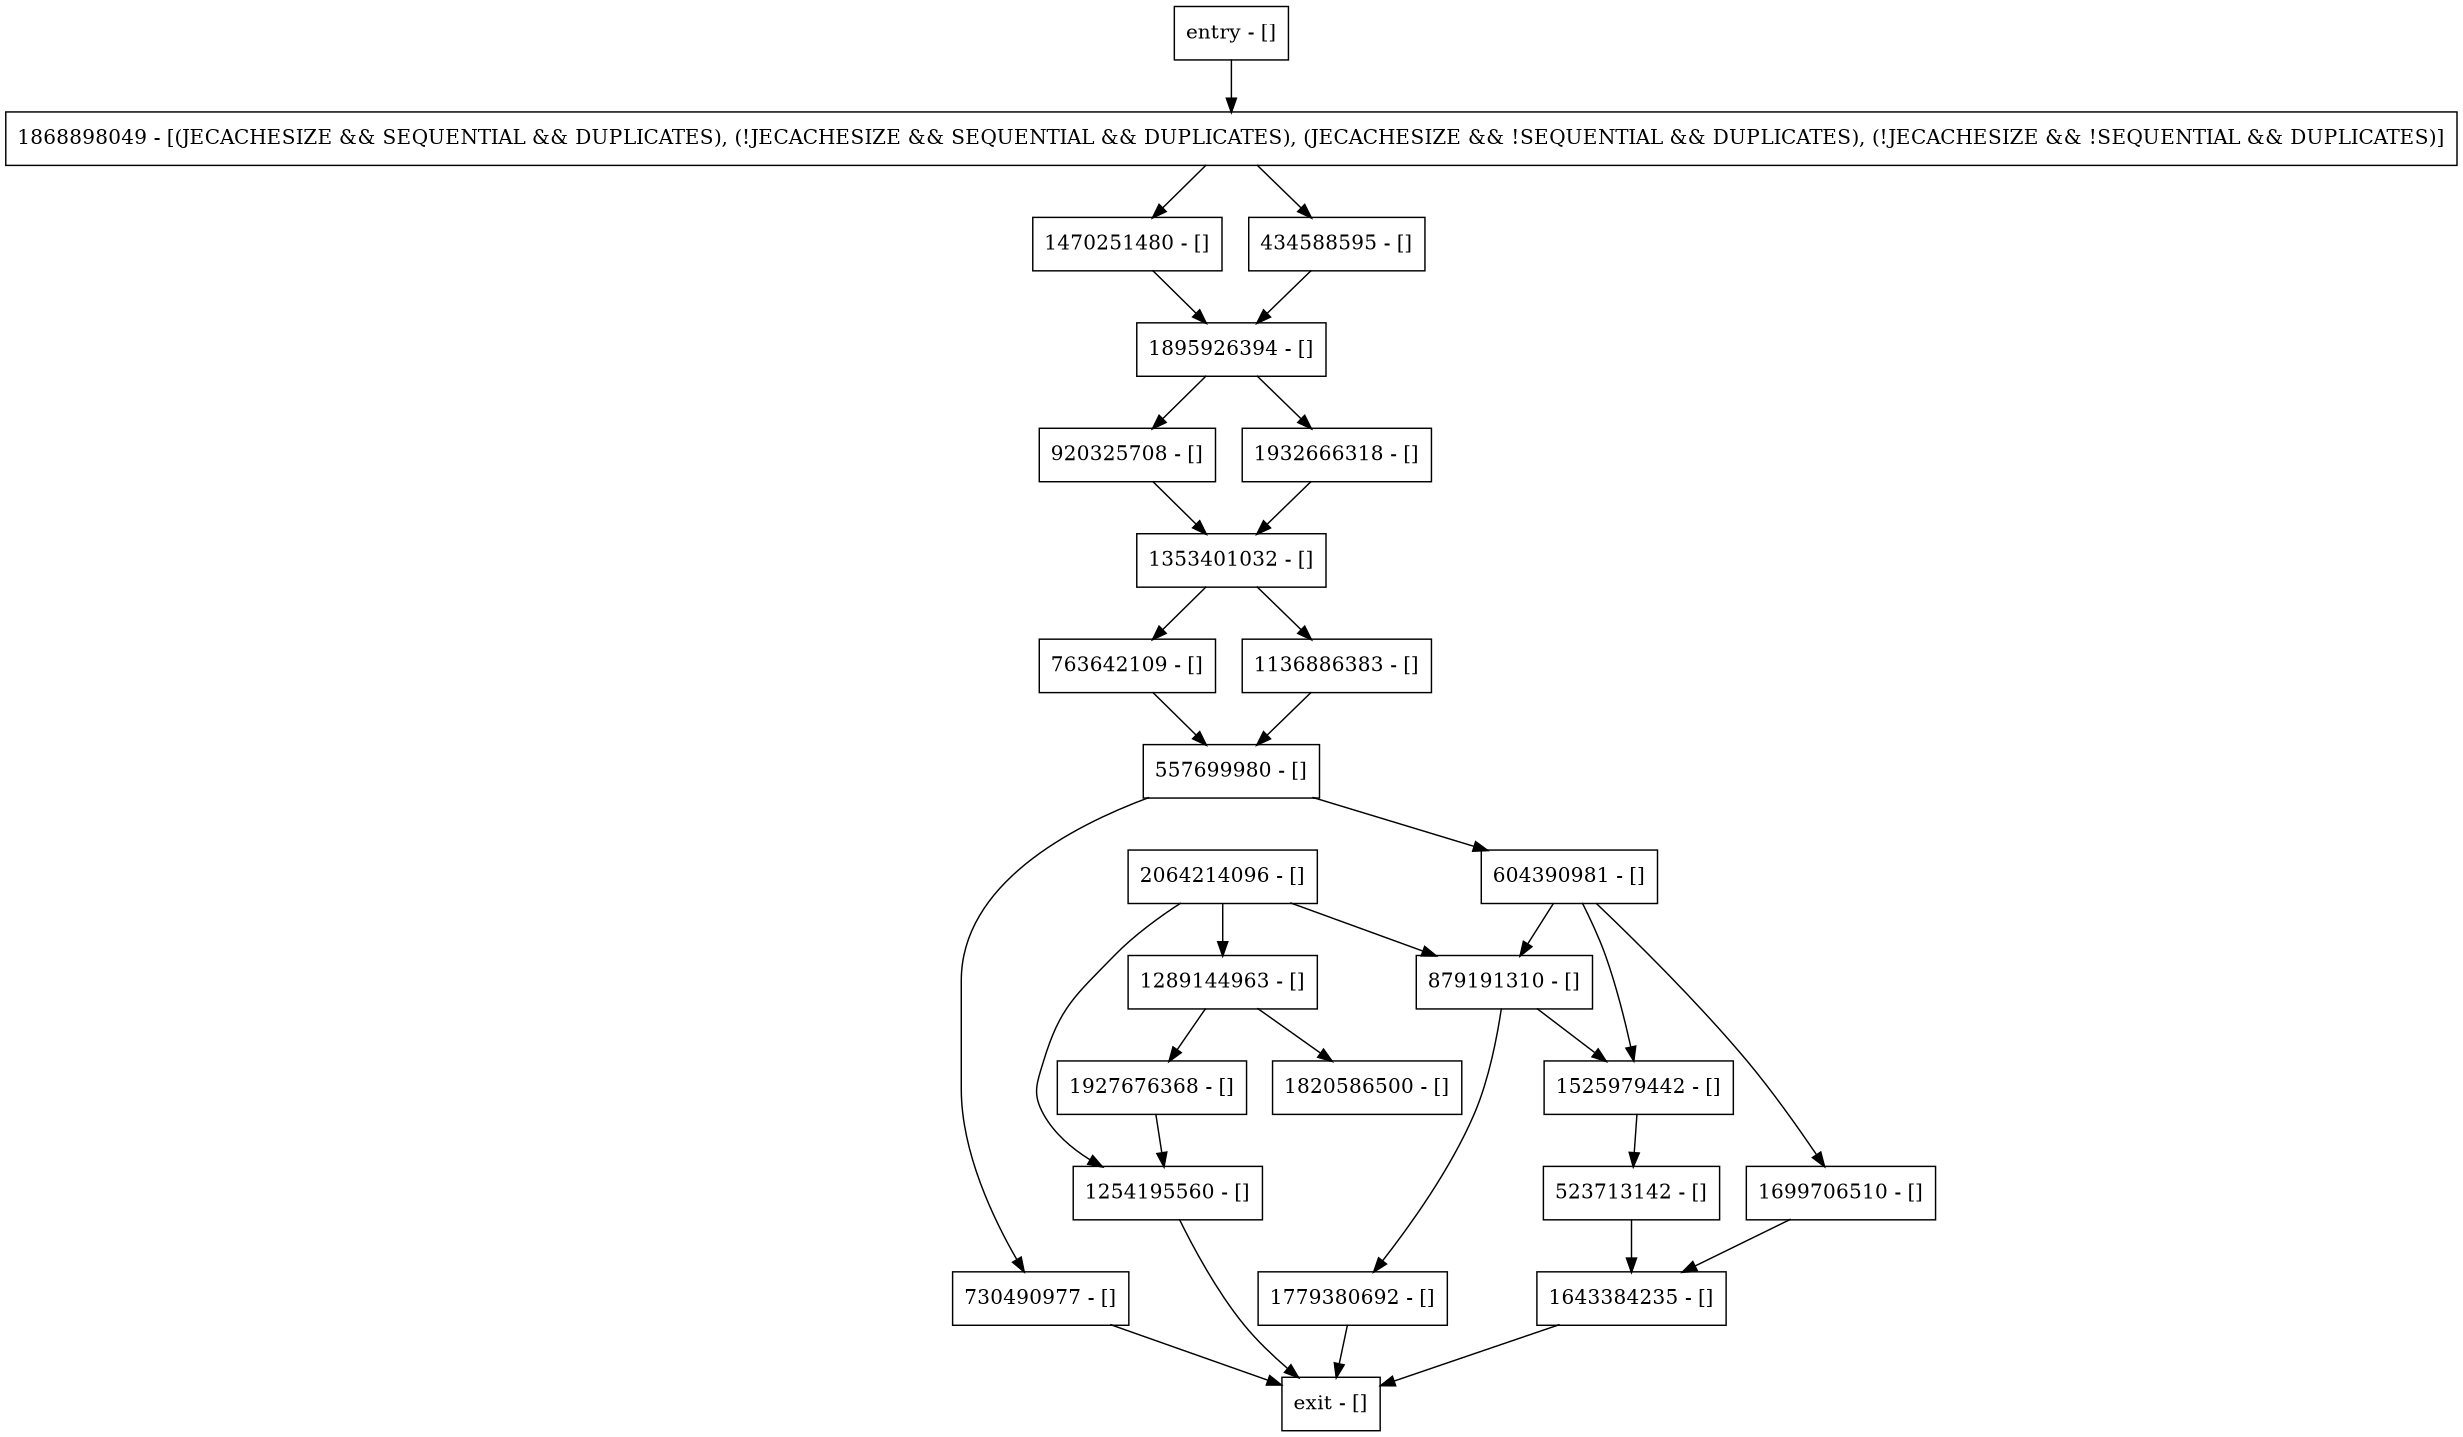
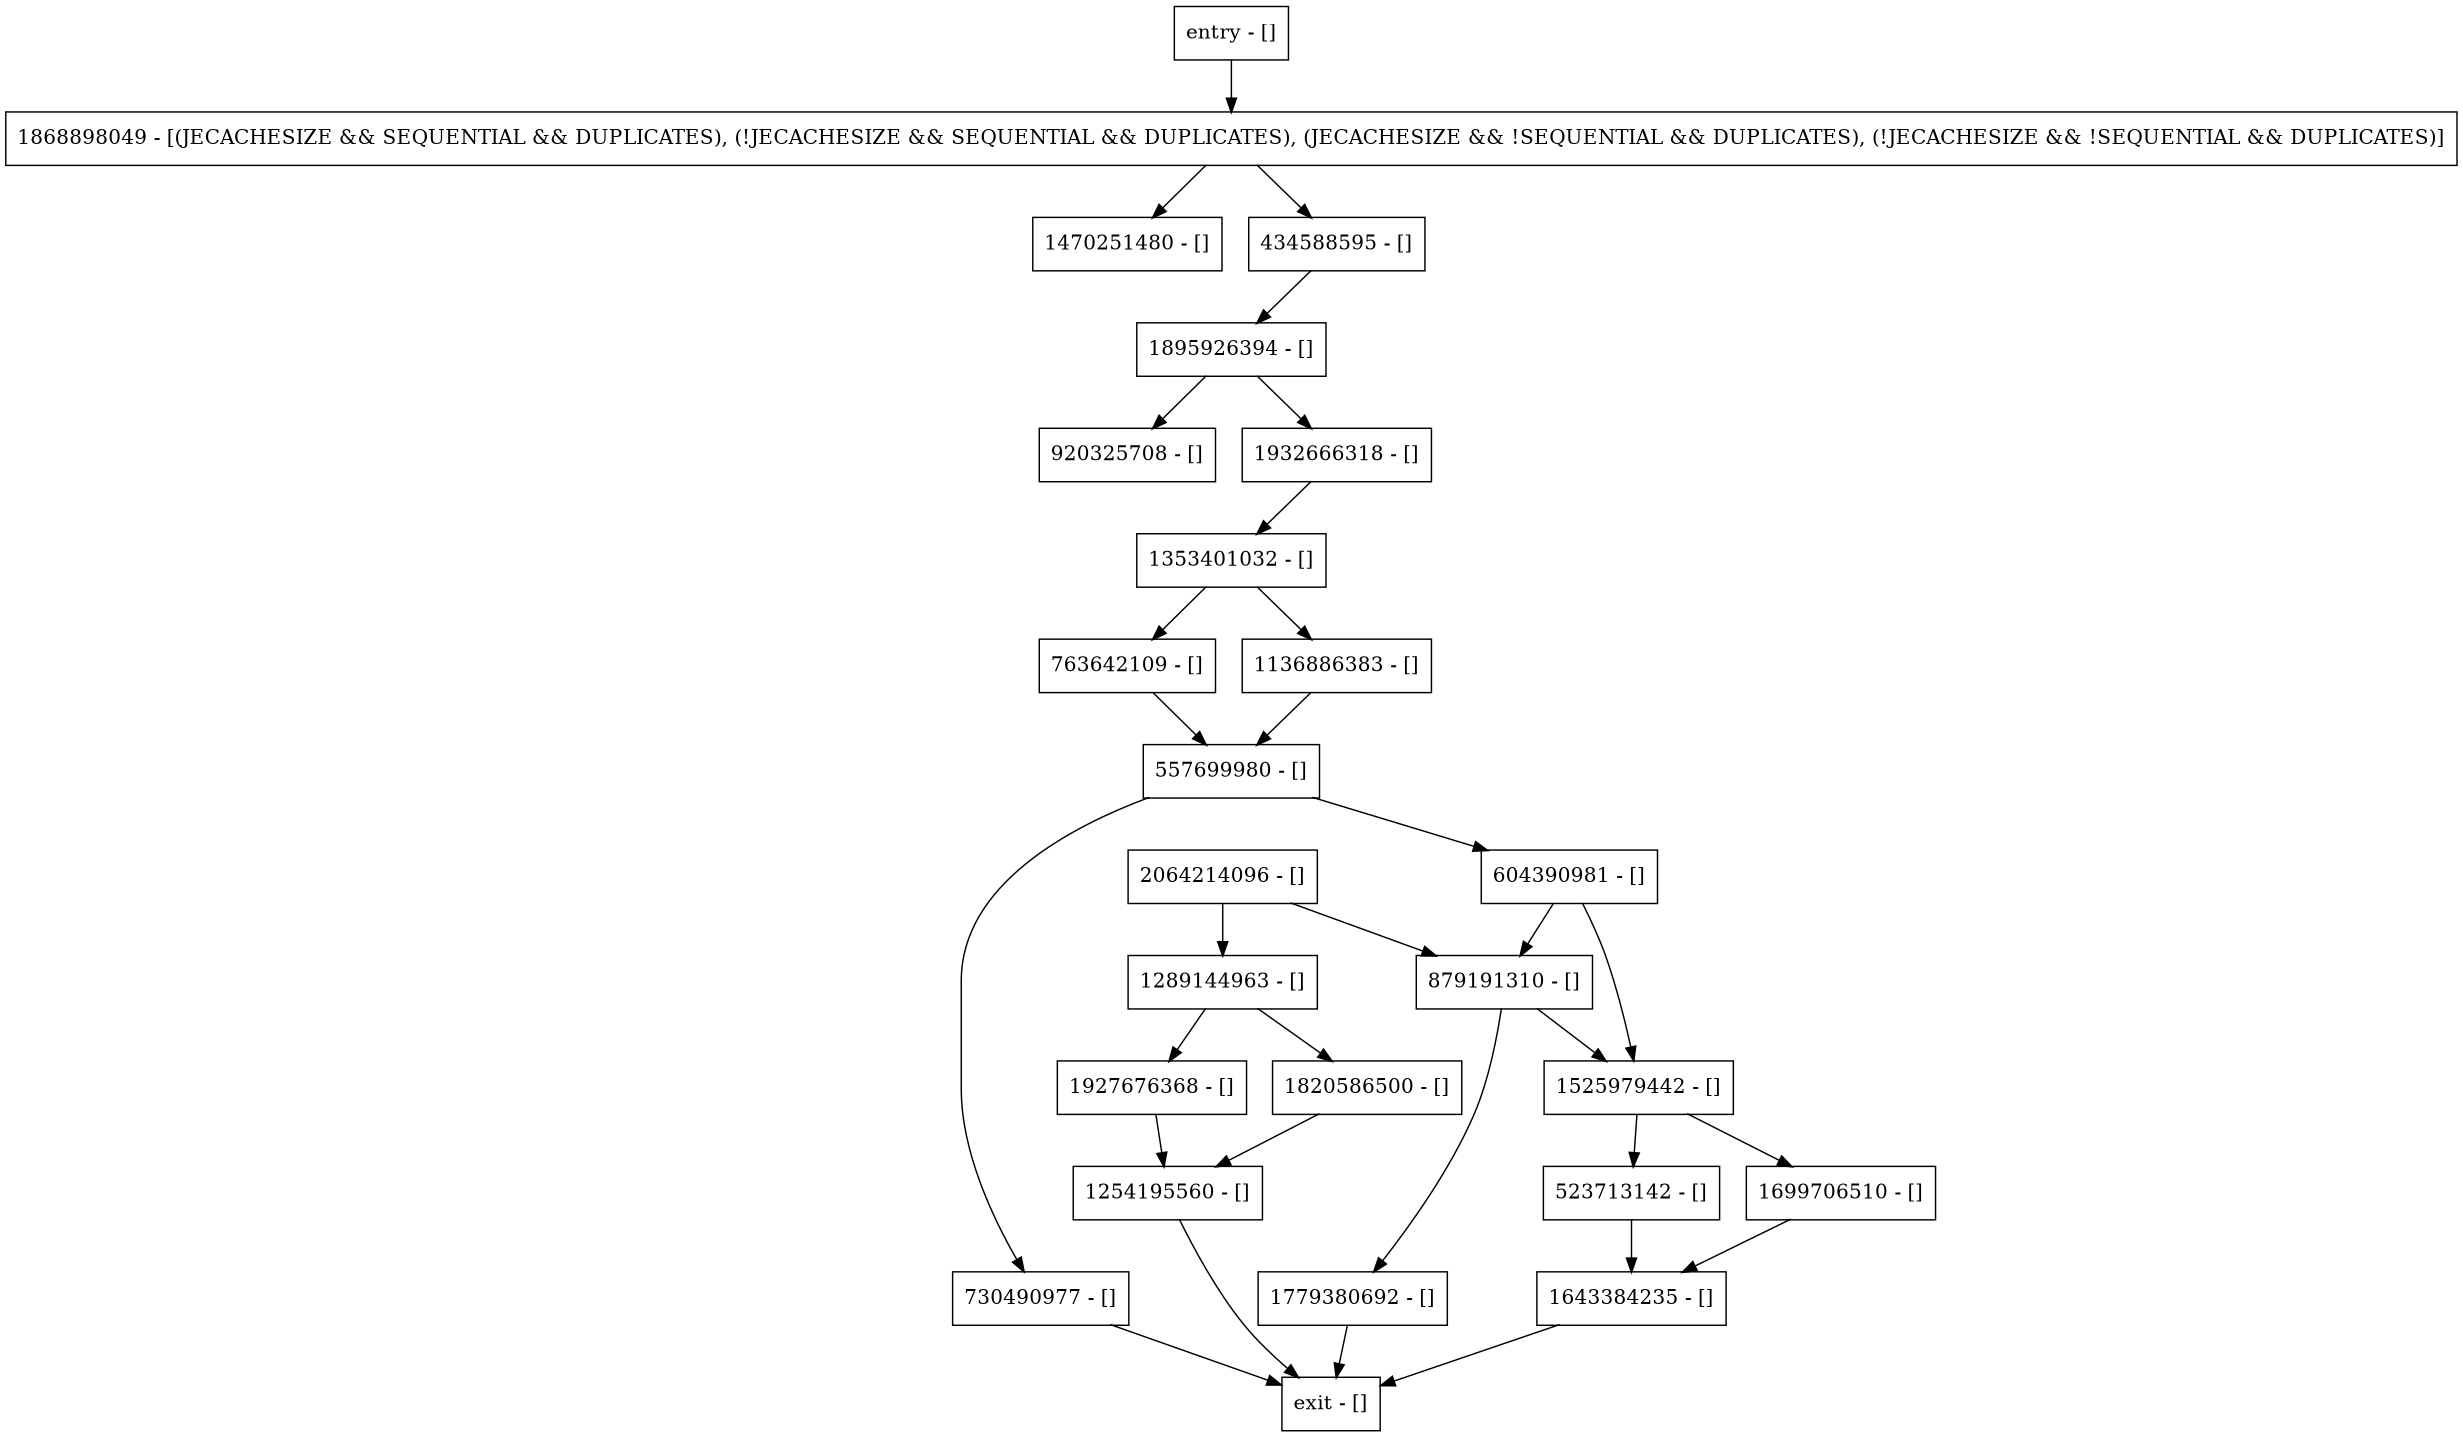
(1174, 292) -> none
(1174, 503) -> none
(1061, 1018) -> (1274, 1137)
(1713, 1023) -> (1733, 1137)
